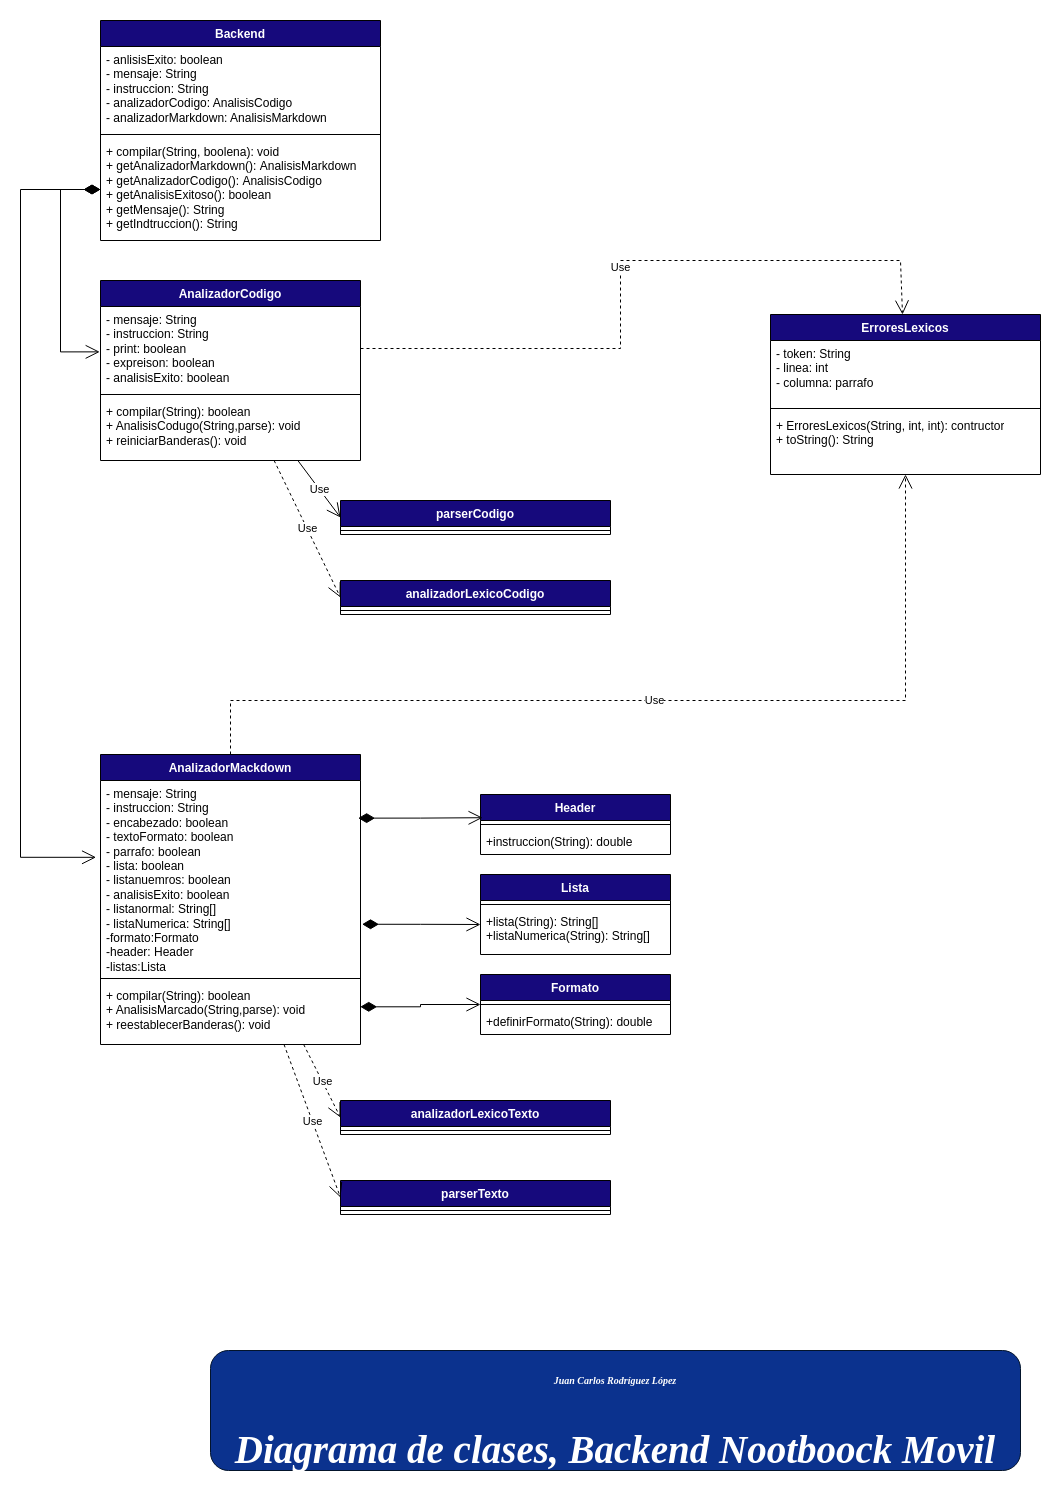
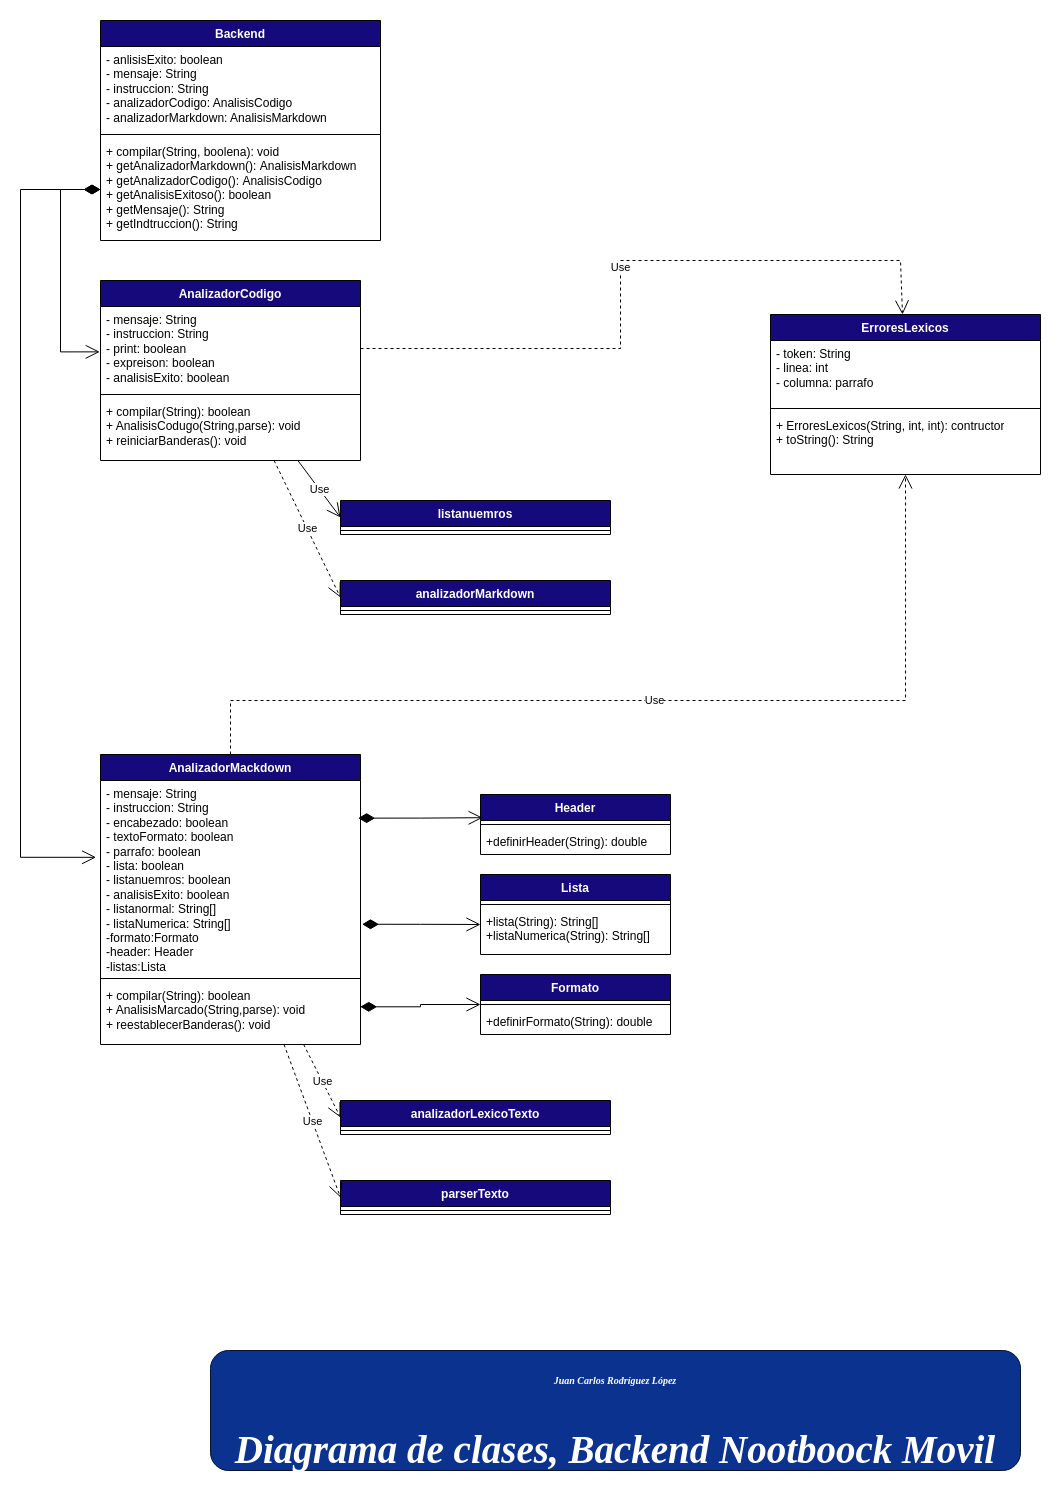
(476, 515) -> (476, 515)
(476, 595) -> (476, 595)
(571, 843) -> (577, 850)
